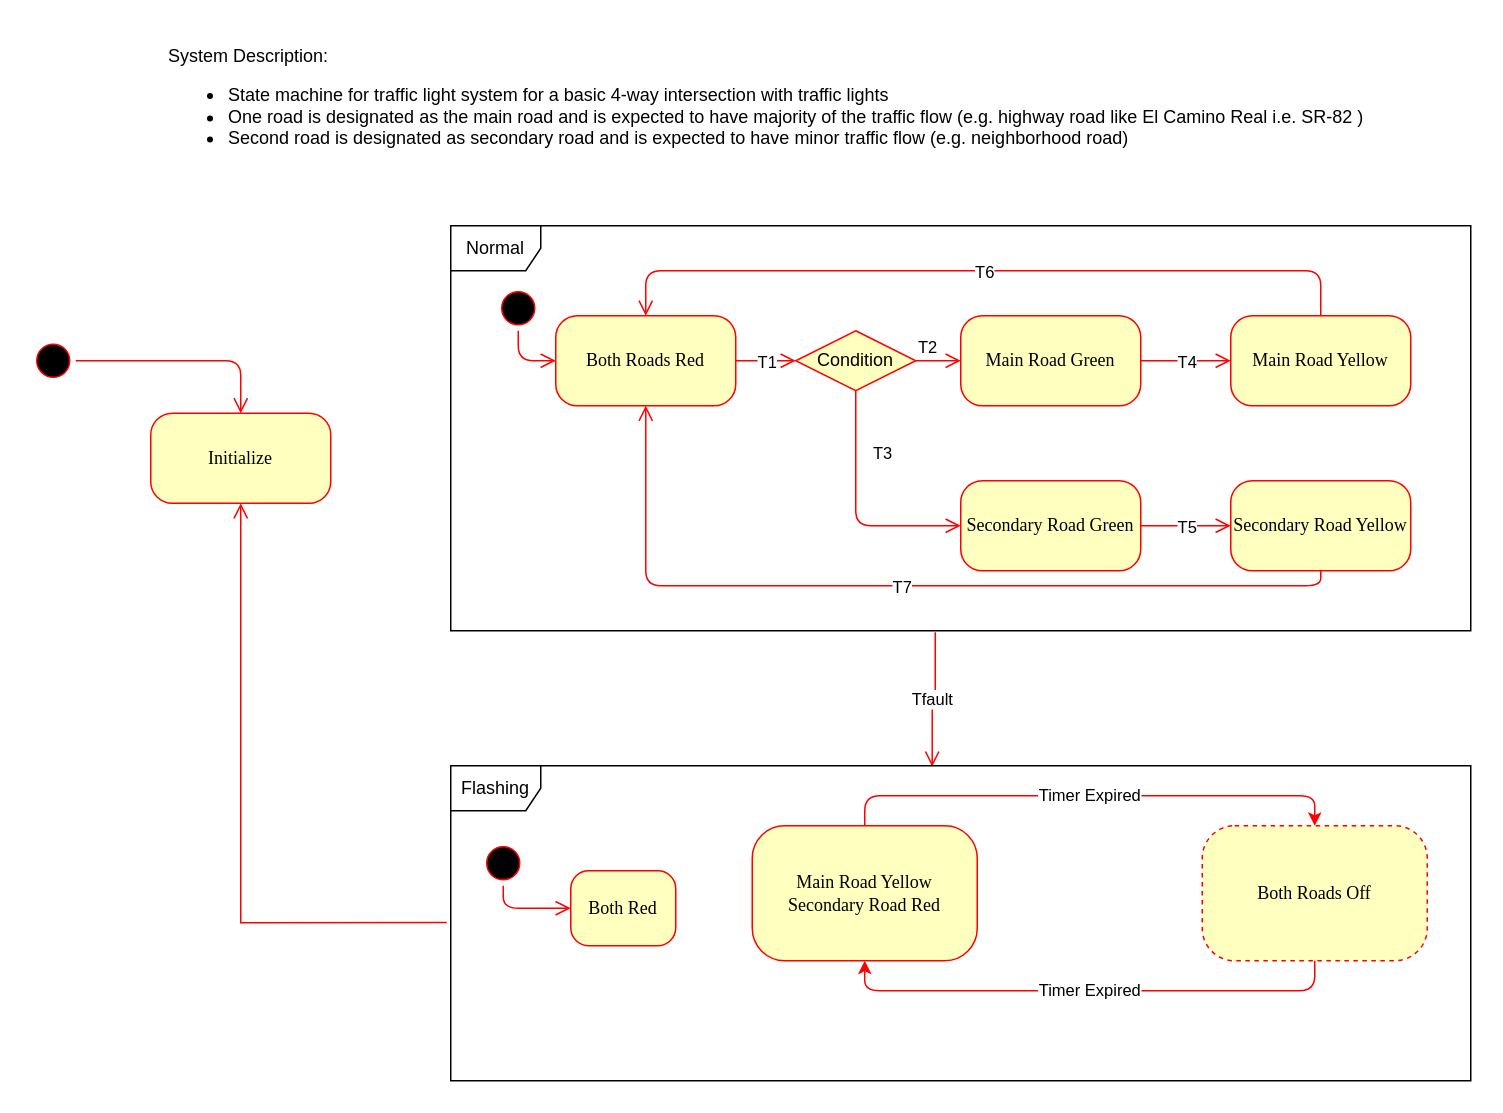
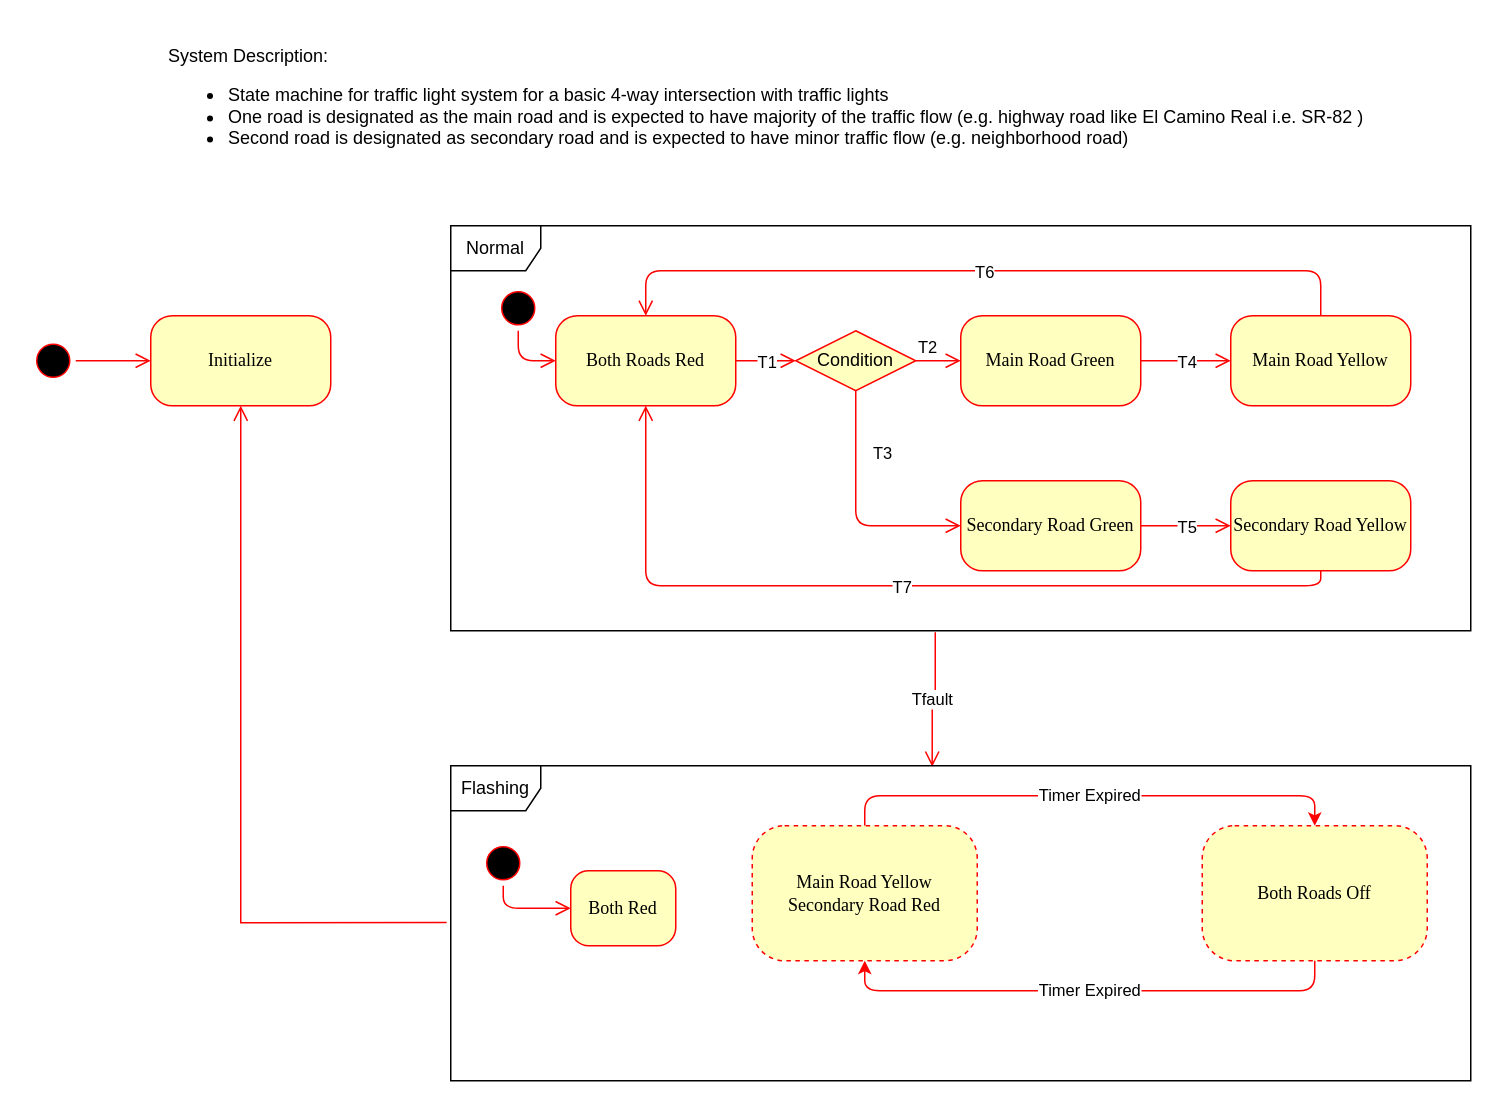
(241, 458) -> (241, 361)
(865, 893) -> (865, 893)
